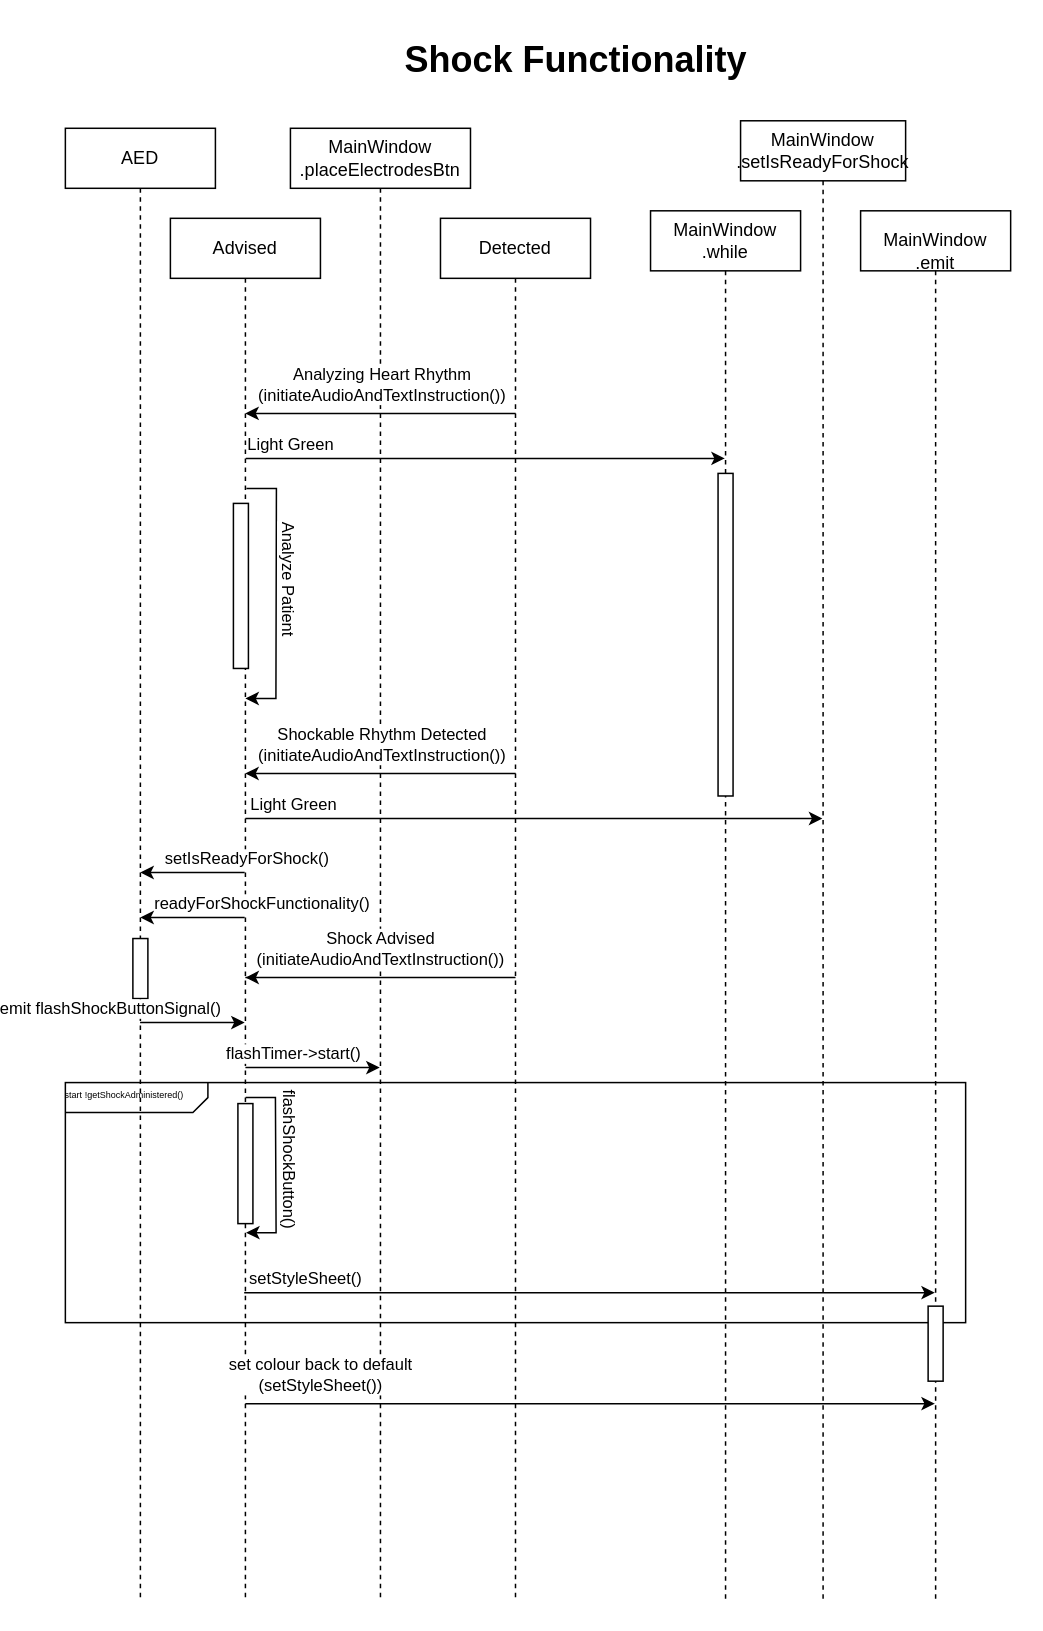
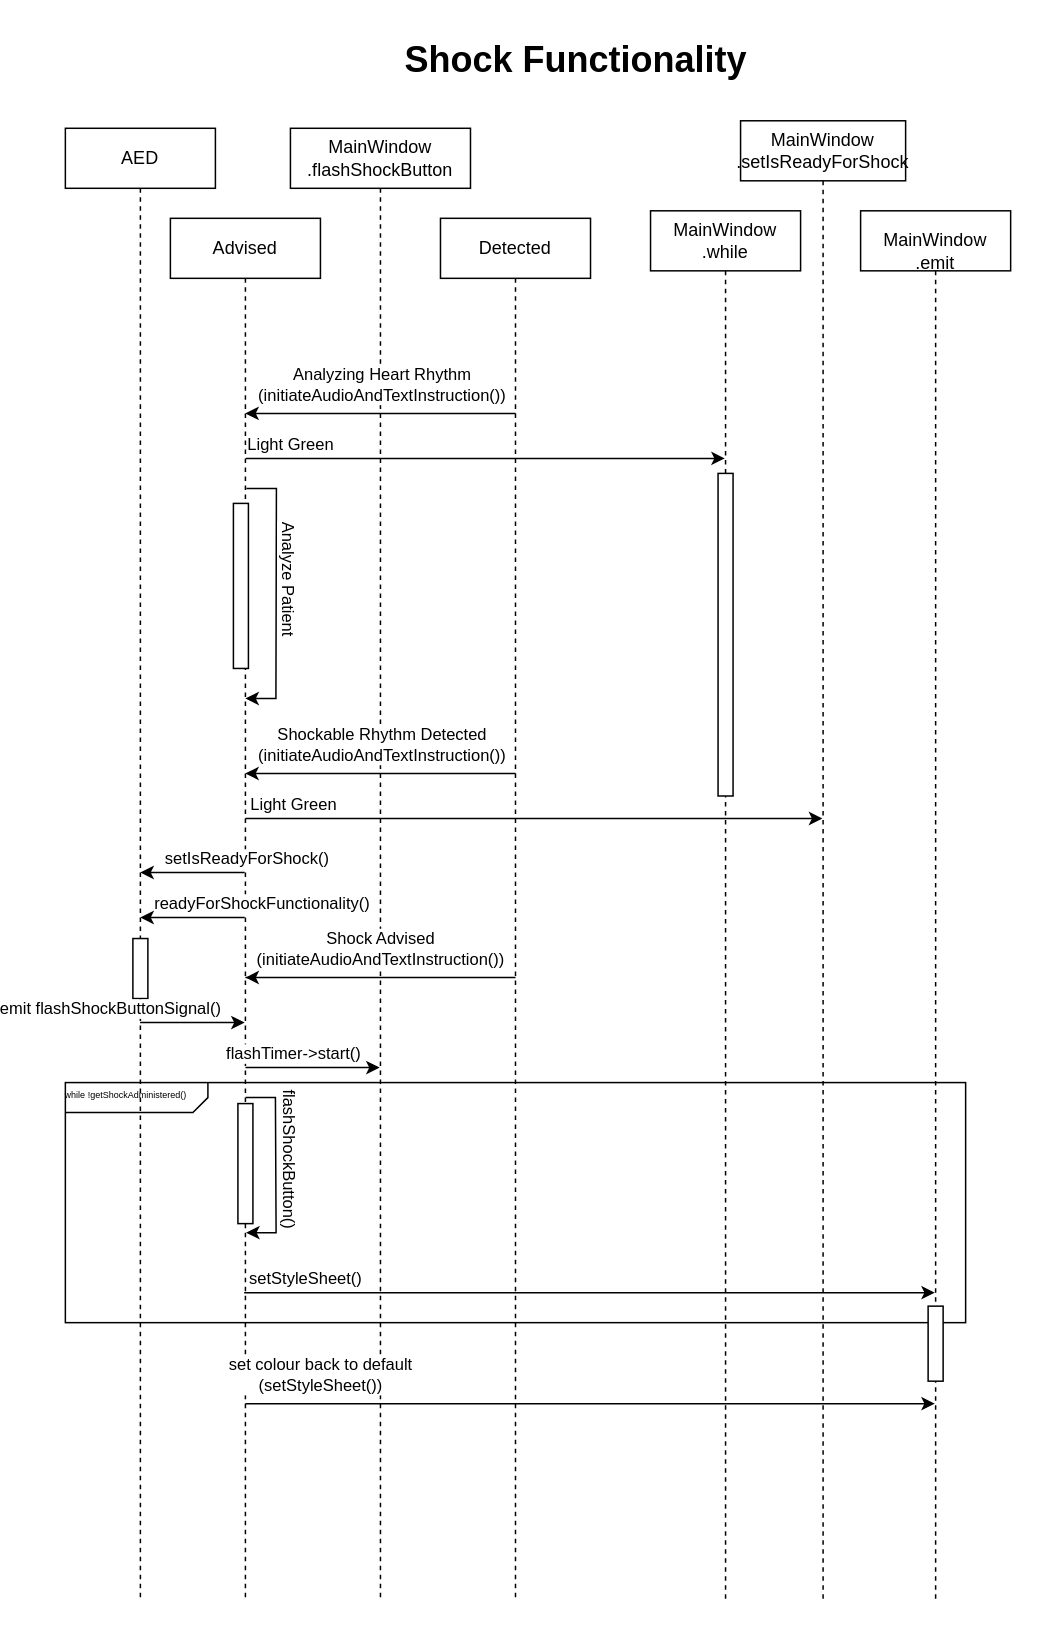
(380, 158) -> (380, 158)
(202, 1093) -> (197, 1093)
